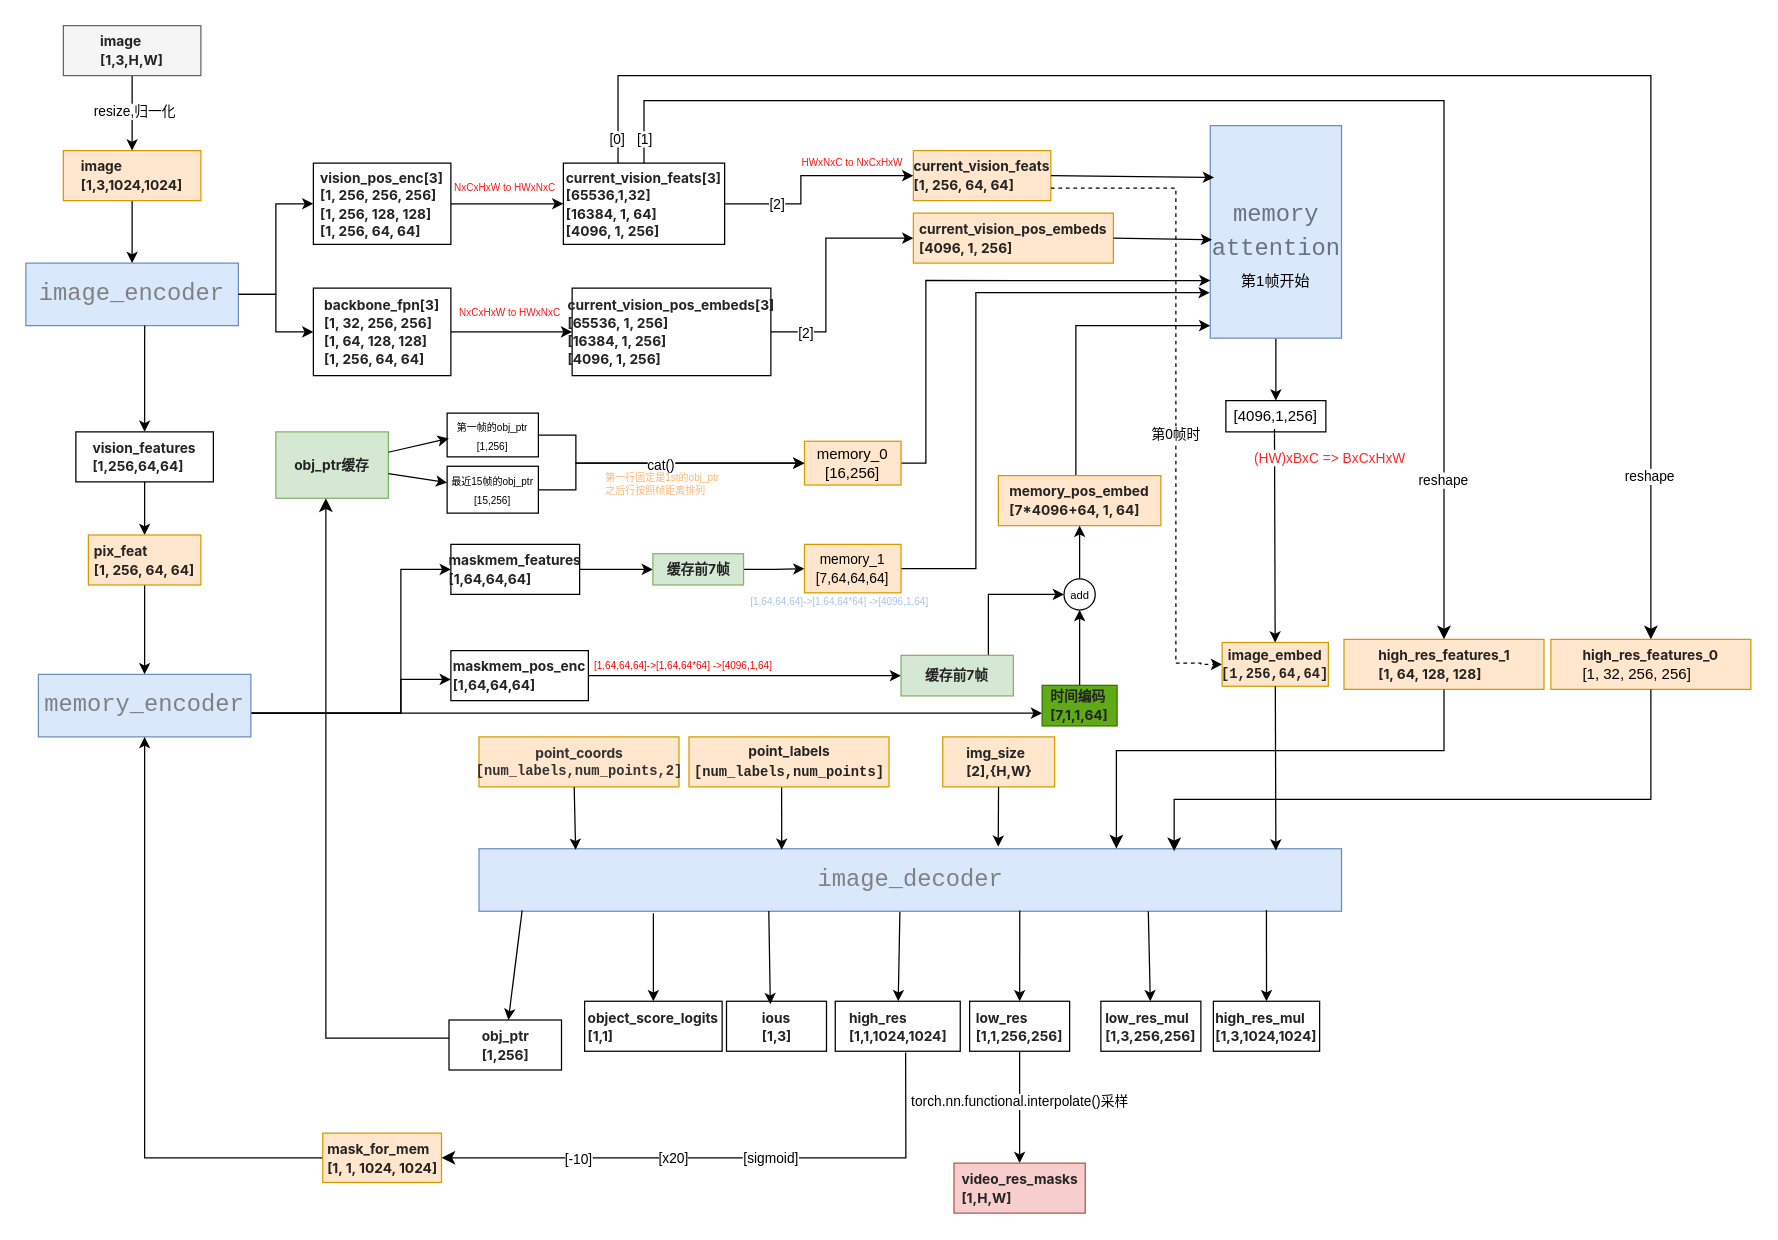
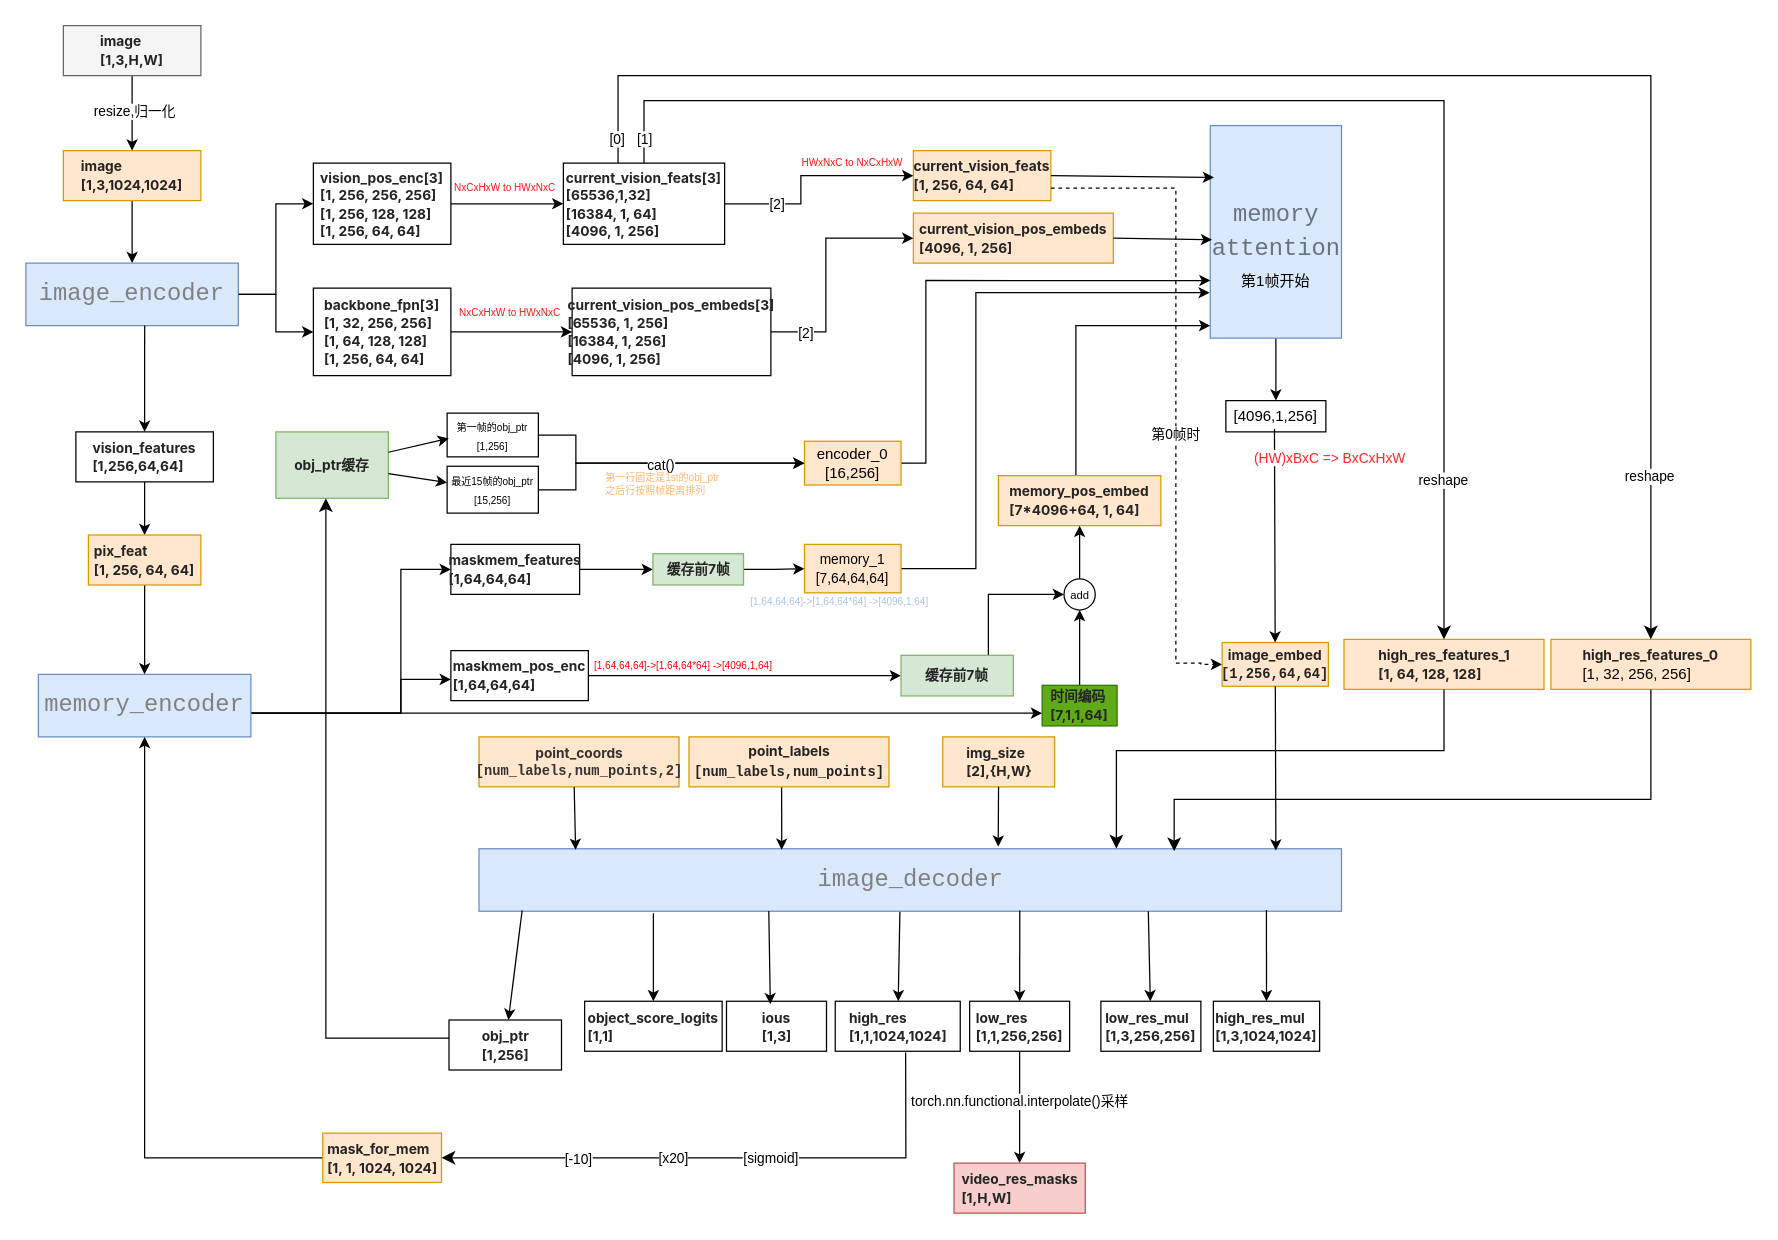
(853, 463) -> (853, 463)
